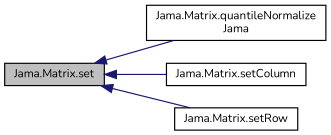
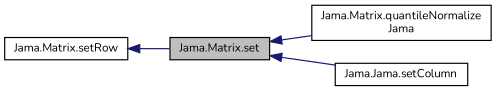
(236, 74) -> (401, 74)
(151, 98) -> (155, 49)
